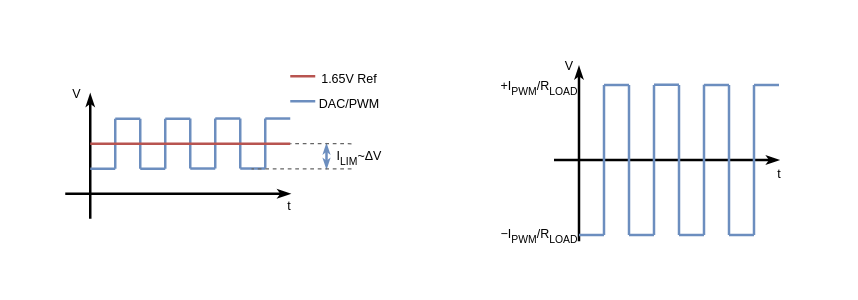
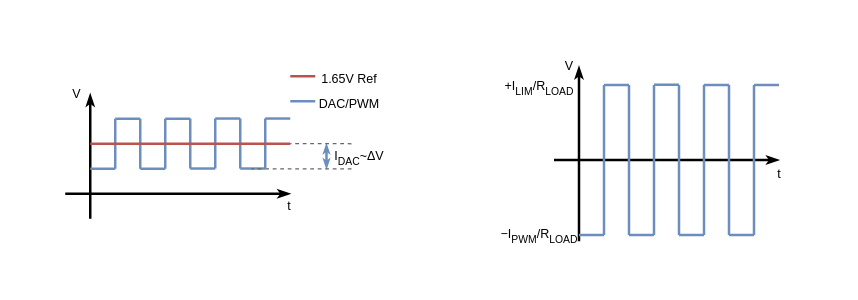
(540, 86) -> (540, 86)
(360, 156) -> (360, 156)
